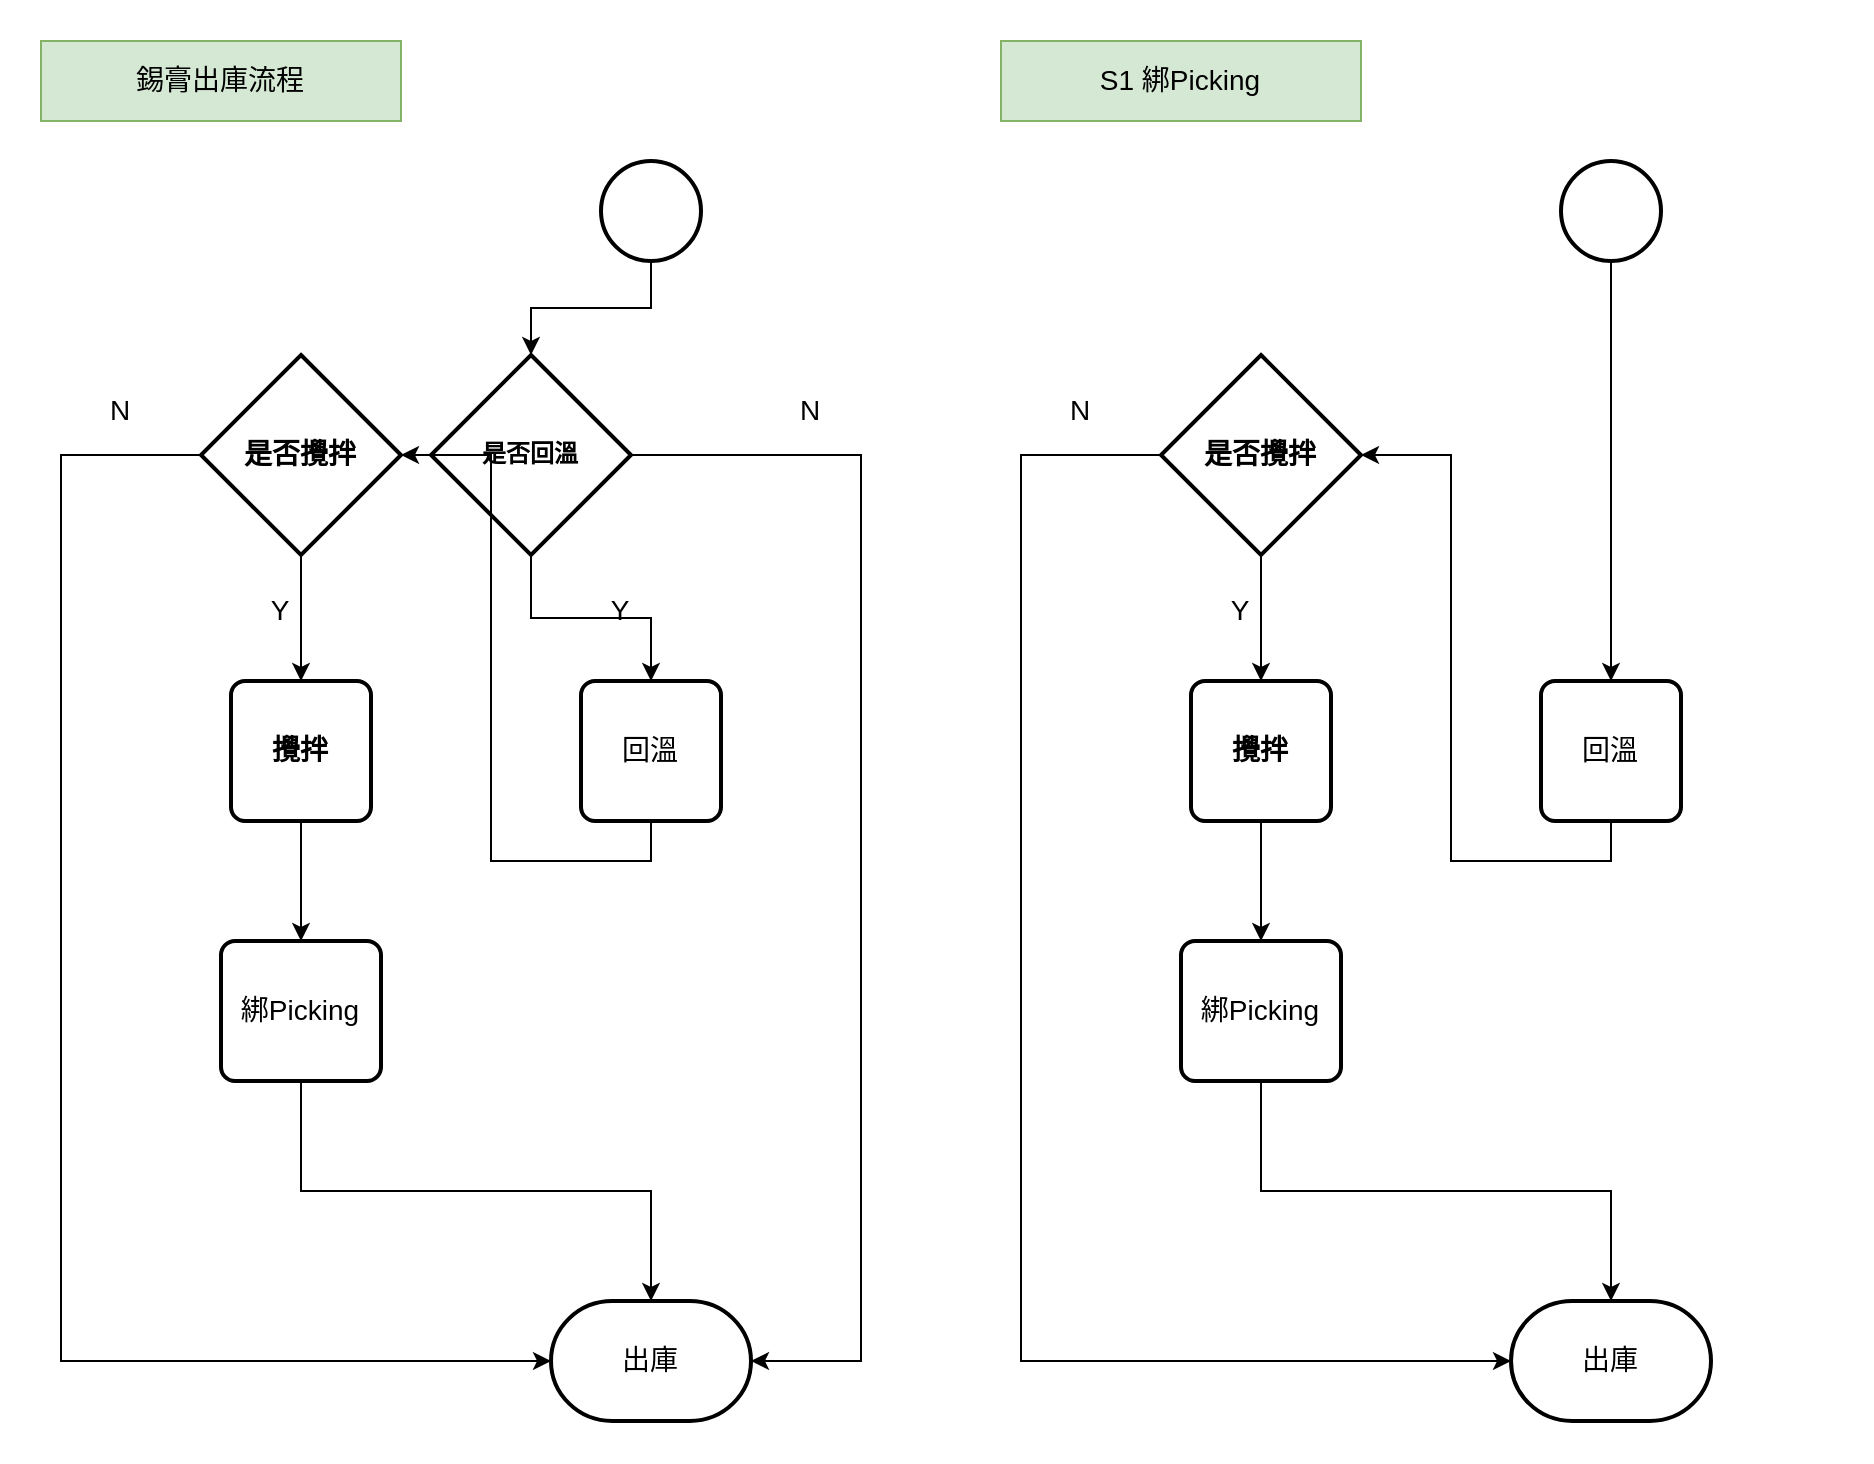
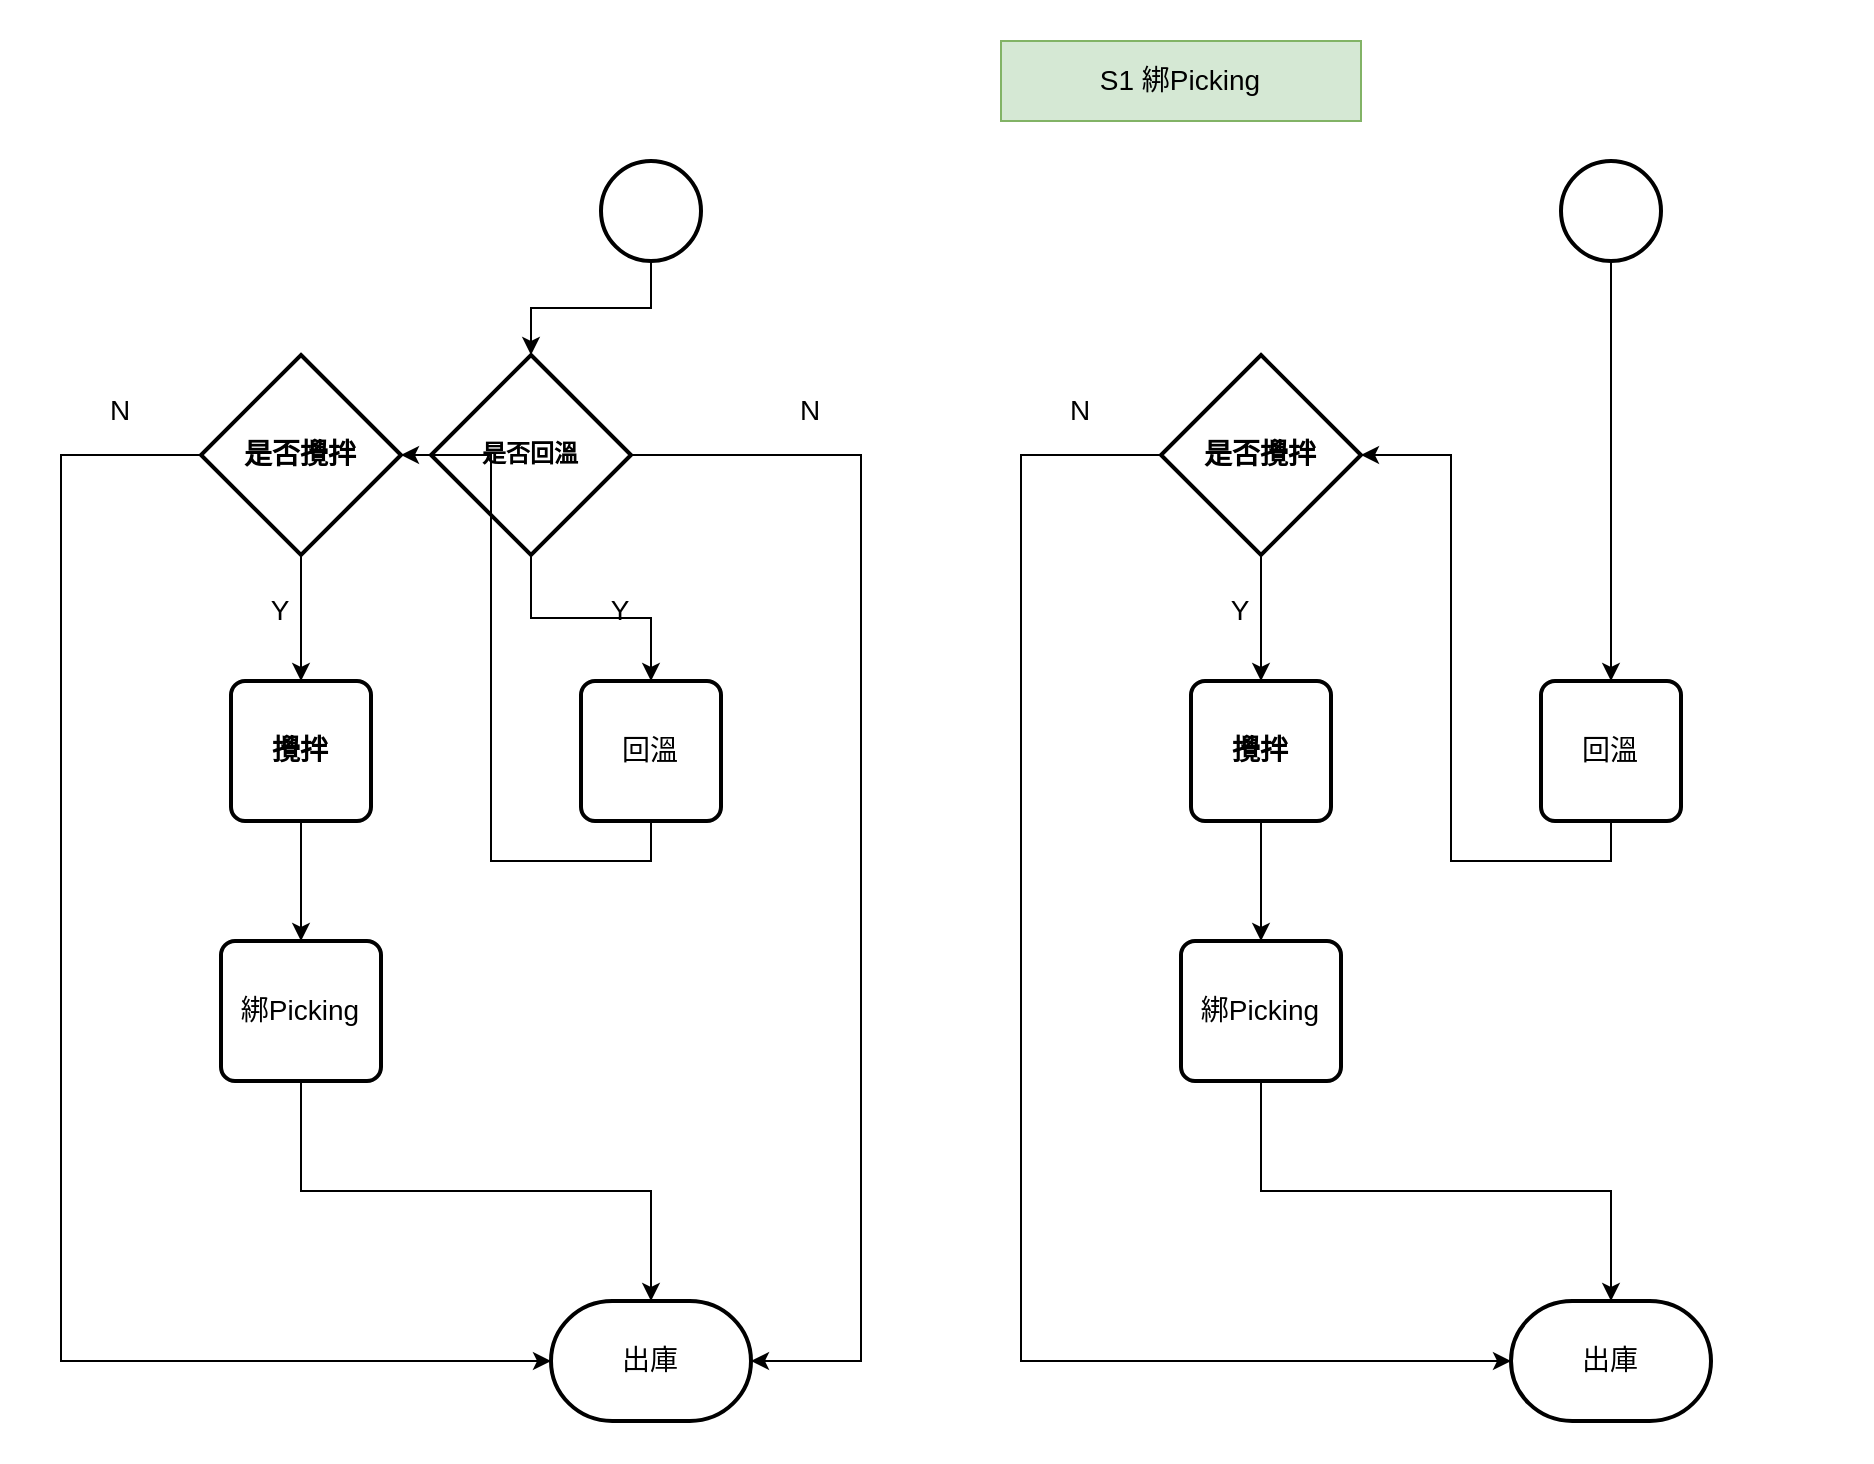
(221, 81) -> none
